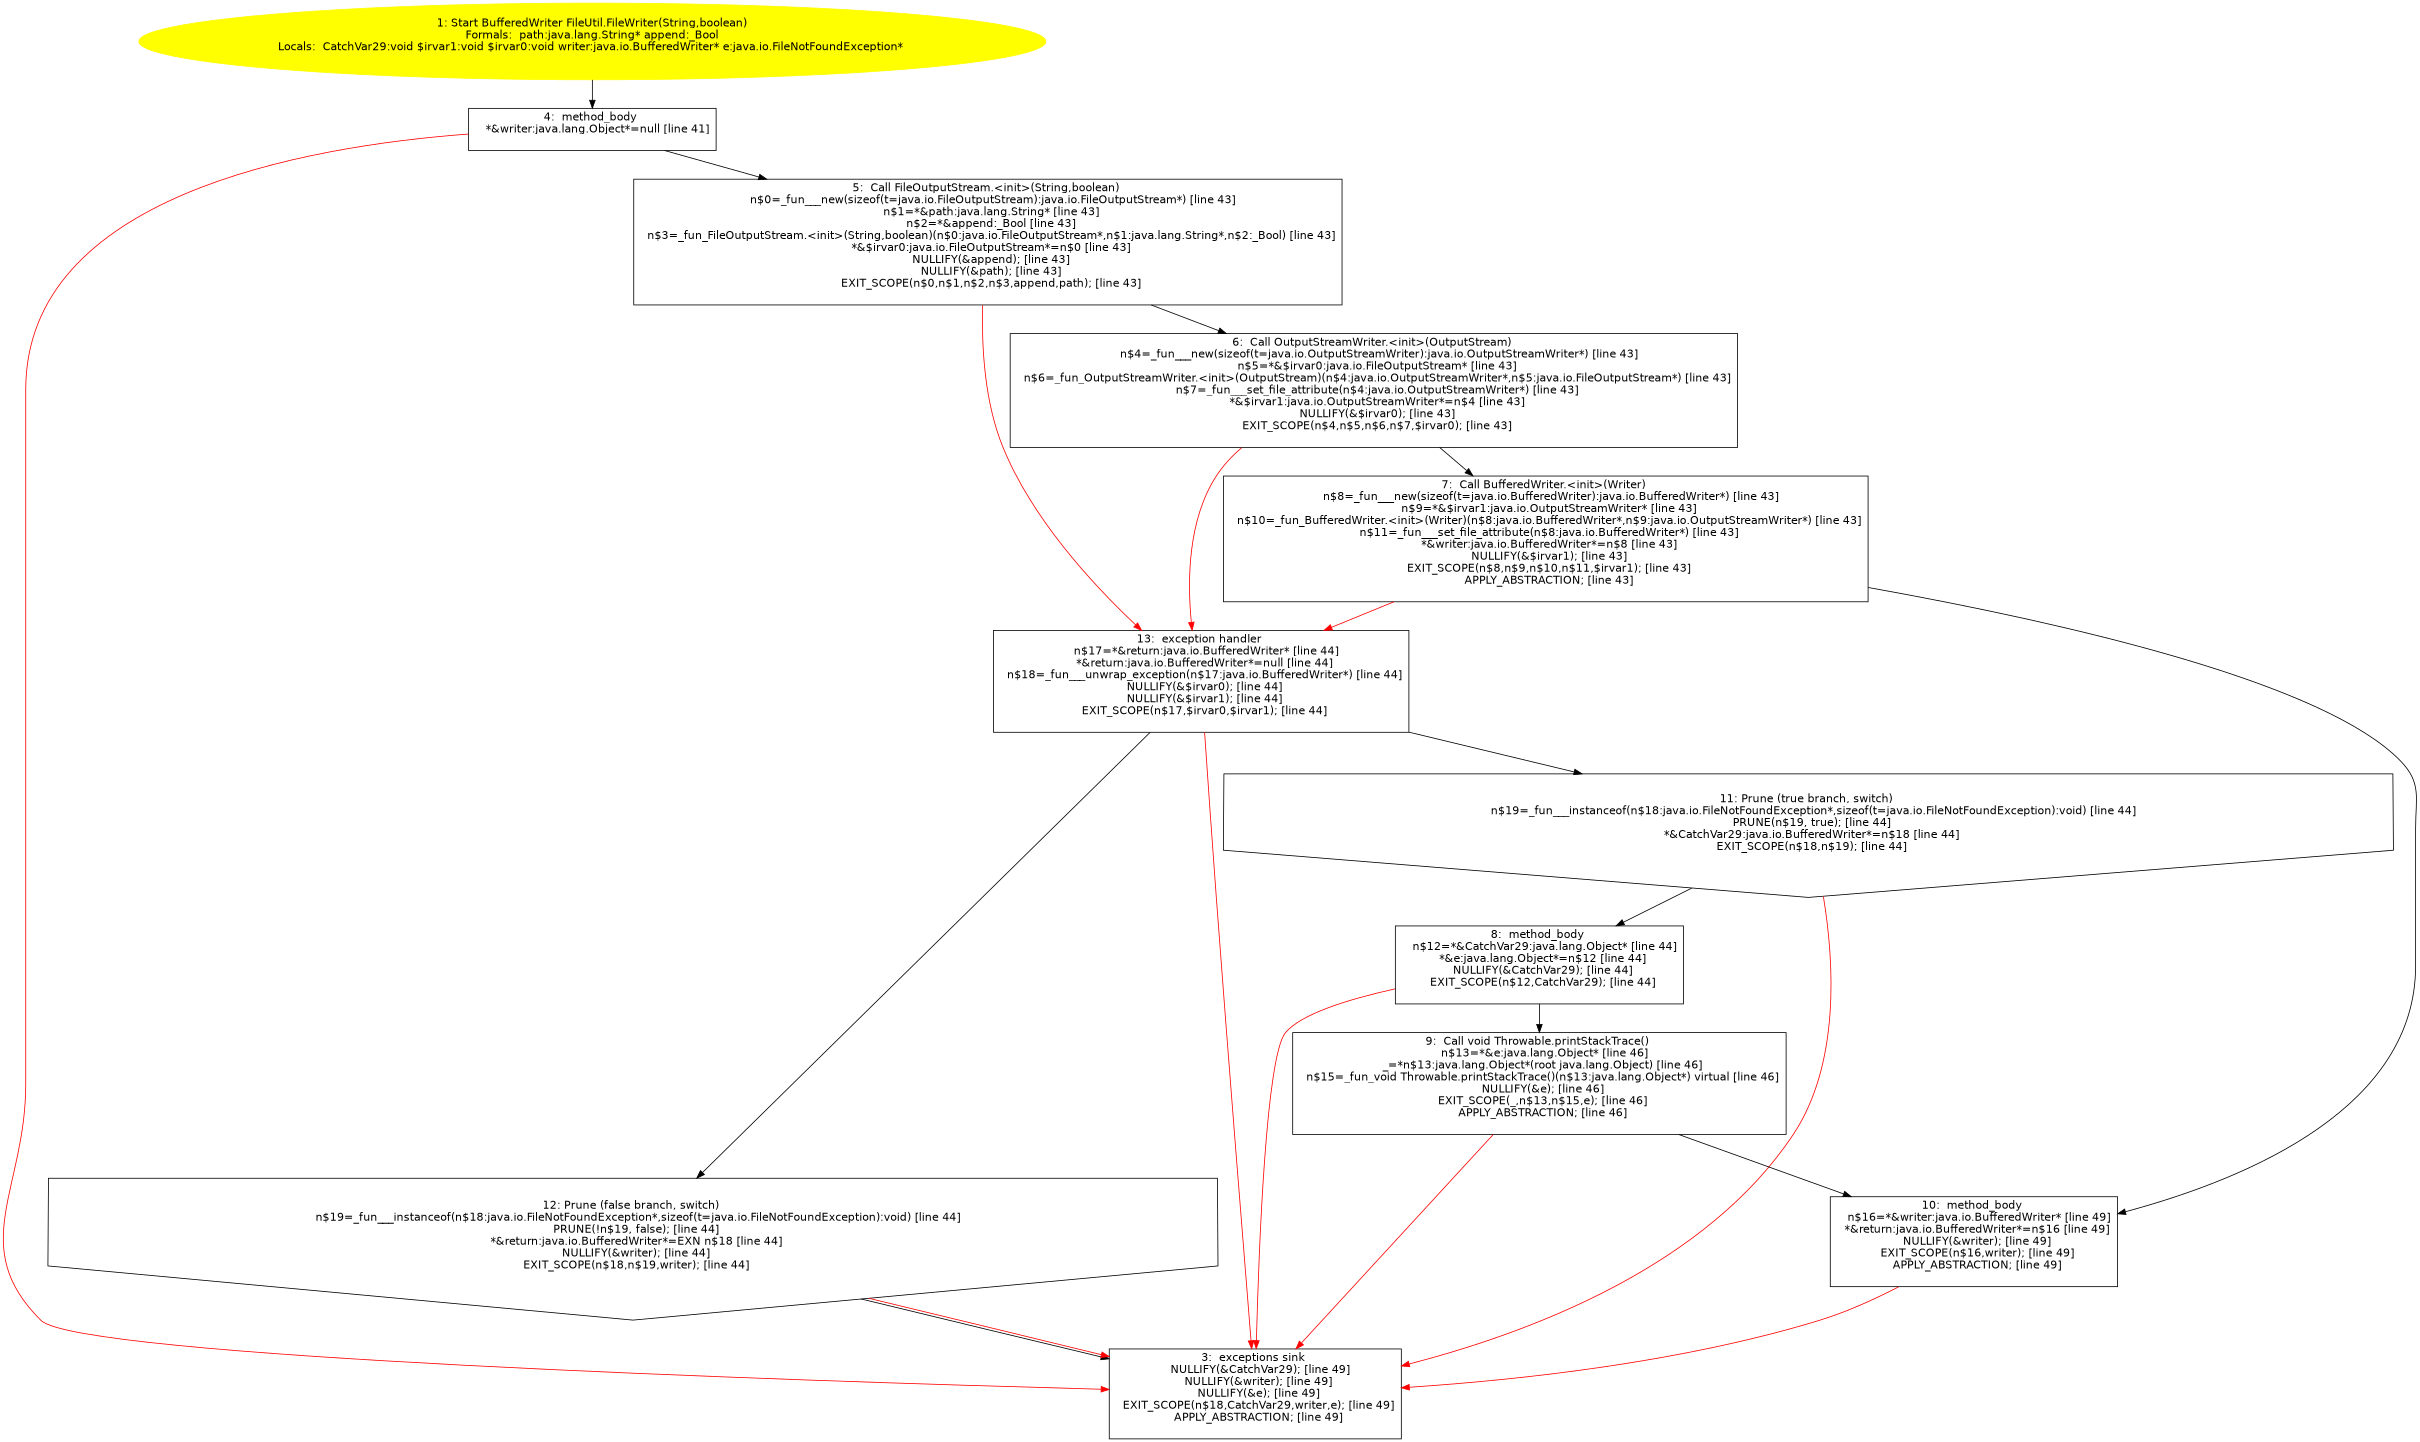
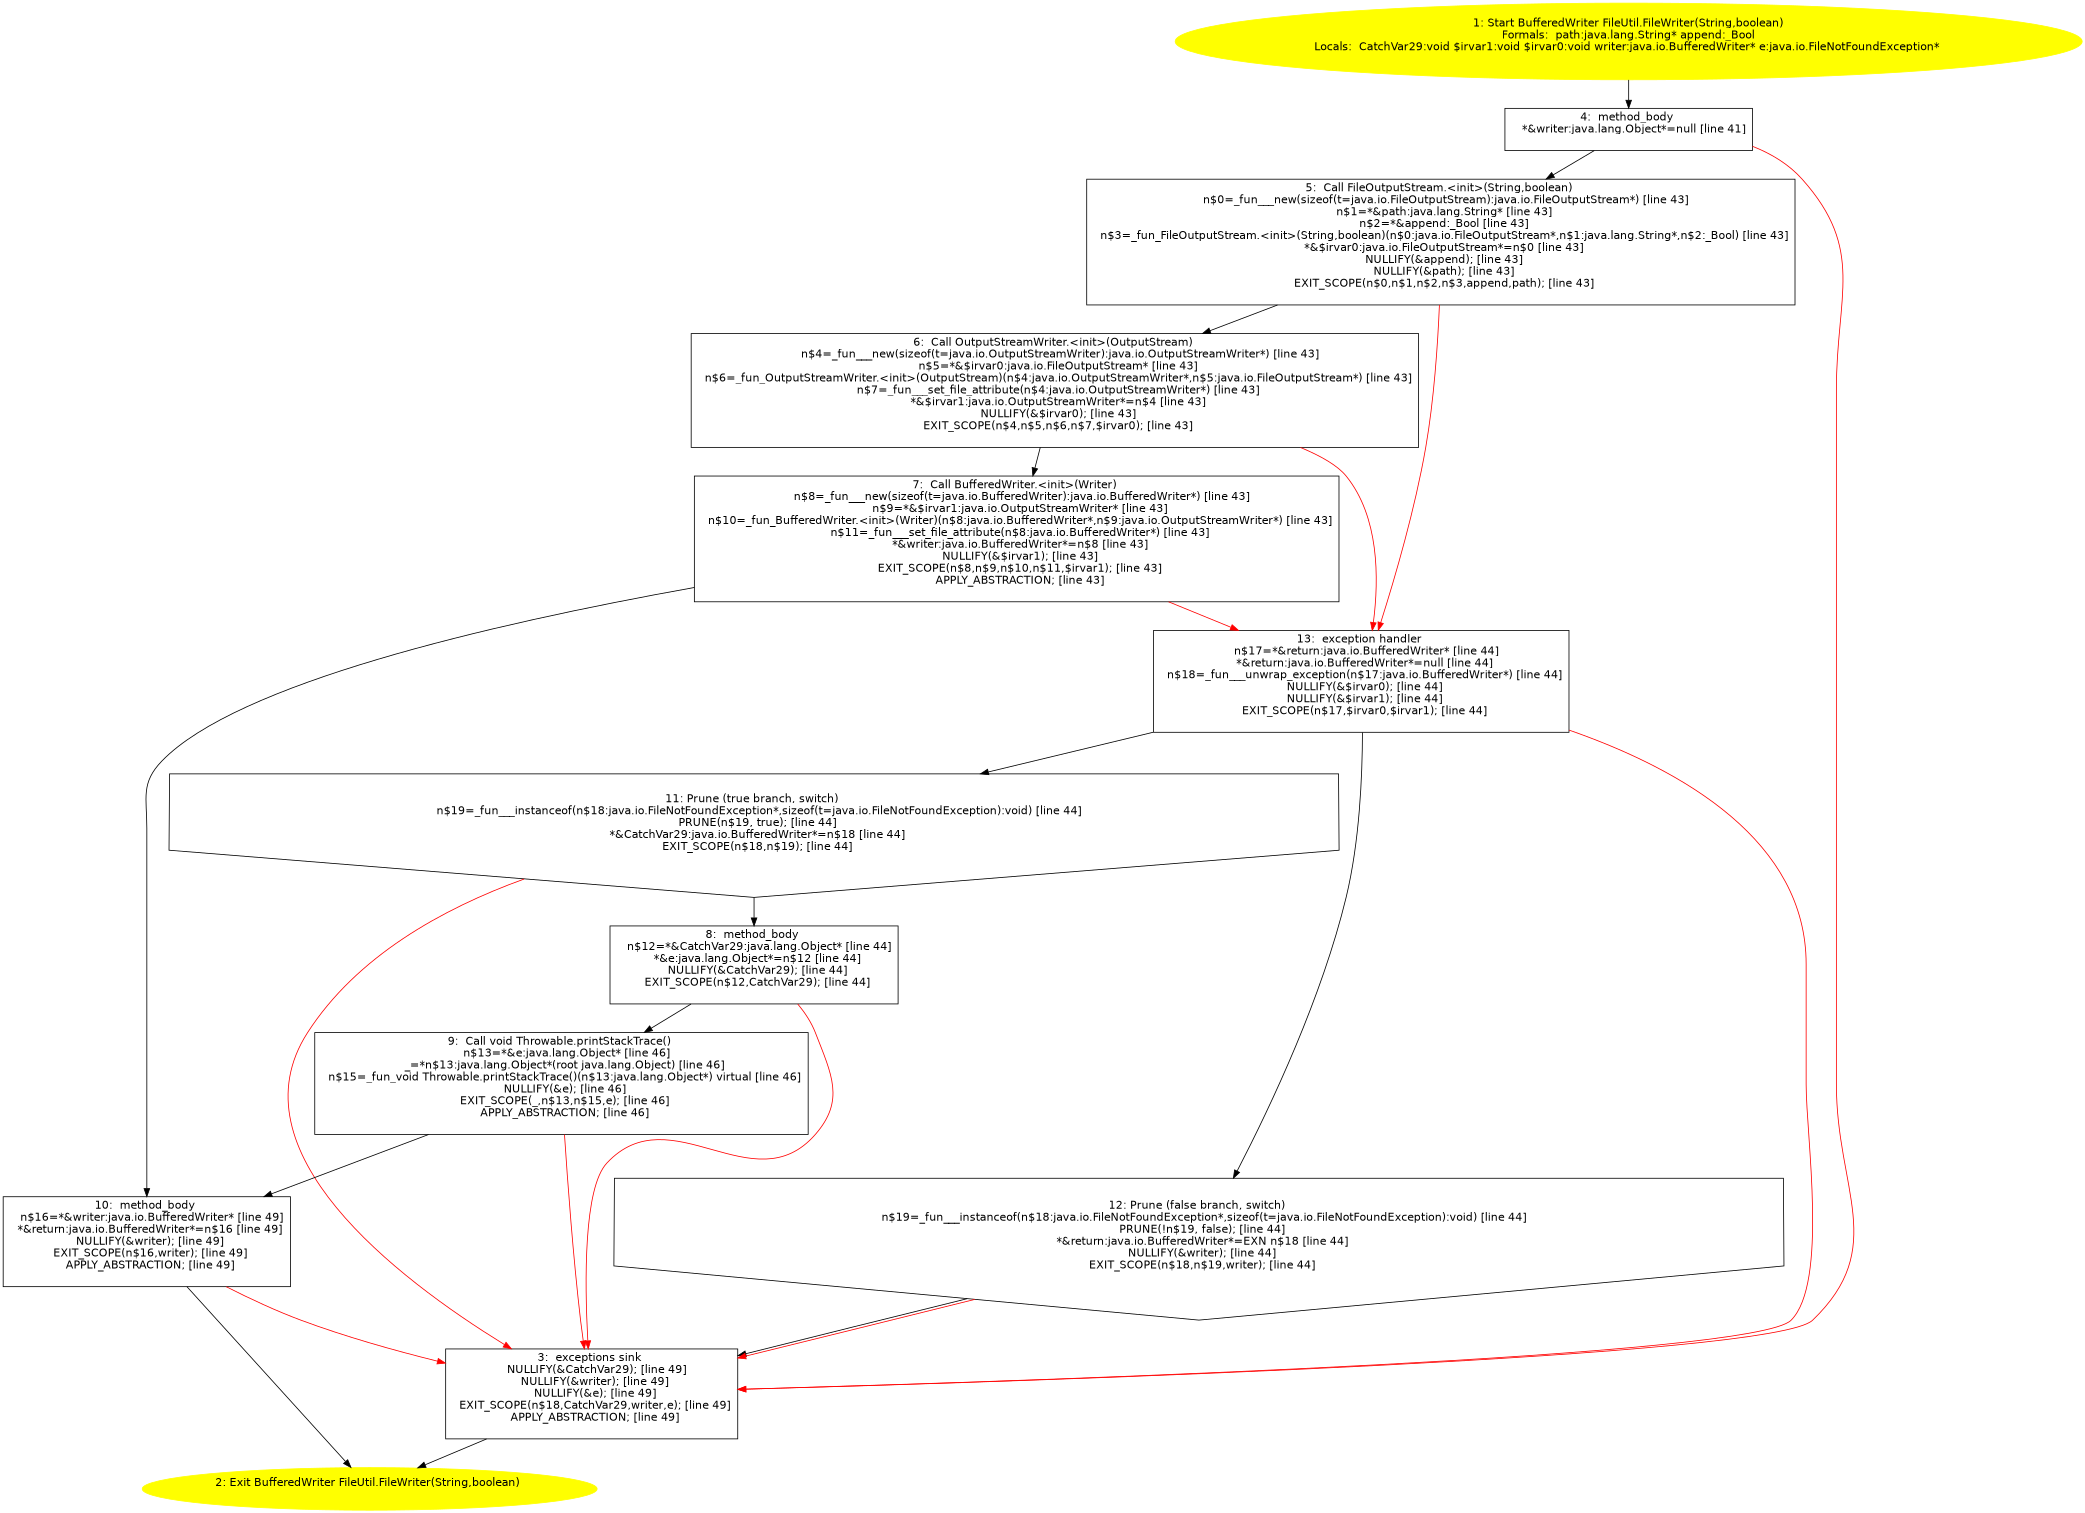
none -> (370, 1489)
